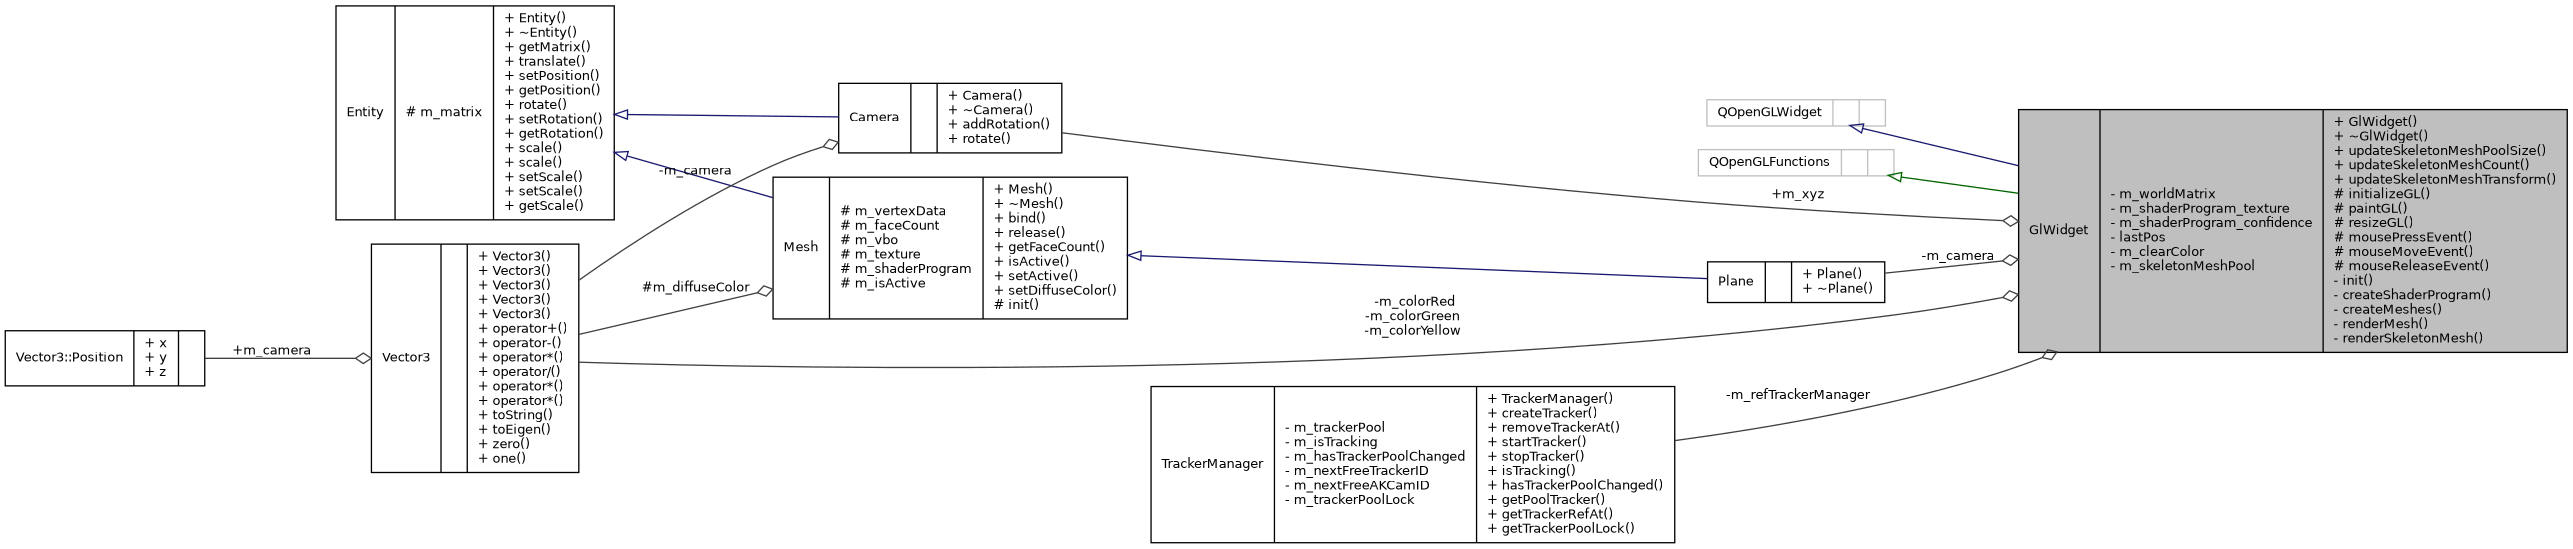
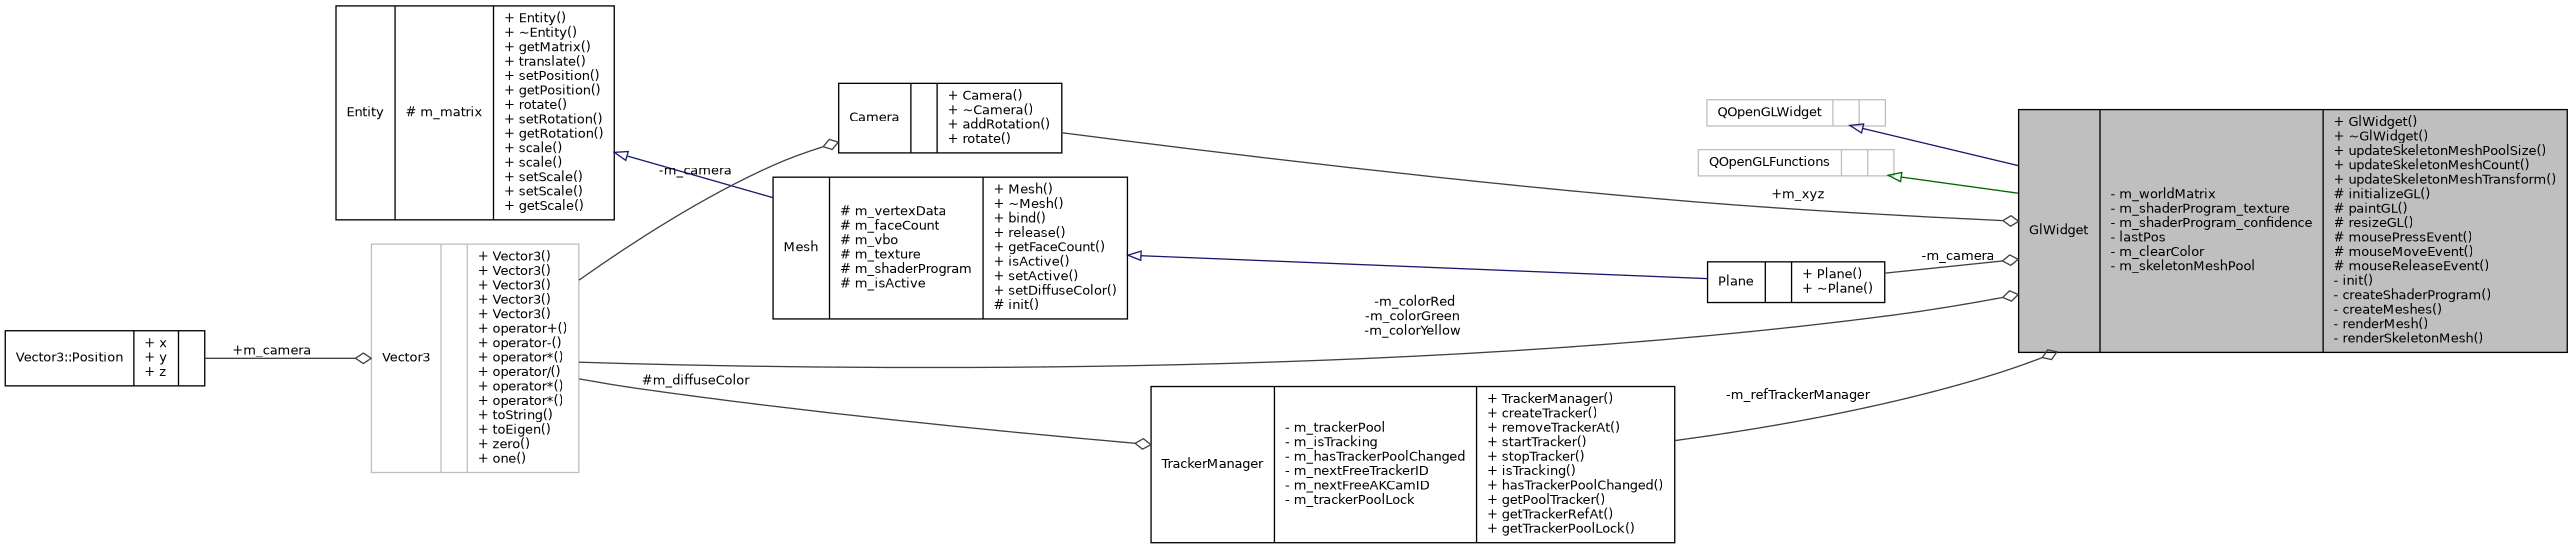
(733, 116) -> none
(668, 314) -> (856, 416)
(475, 358) -> (475, 358)
